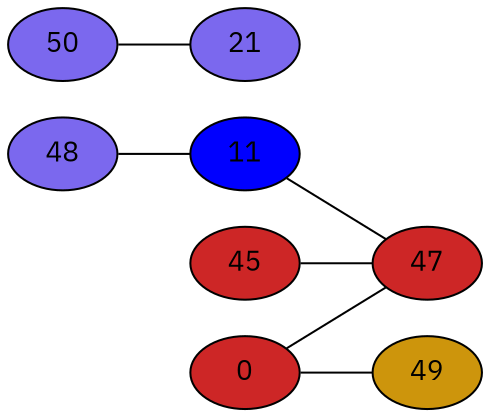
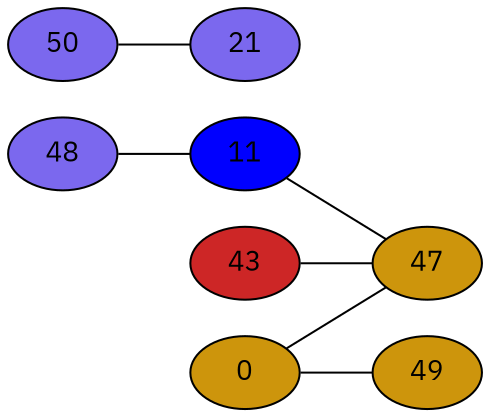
(245, 263) -> (245, 263)
(427, 263) -> (427, 263)
(245, 373) -> (245, 373)
